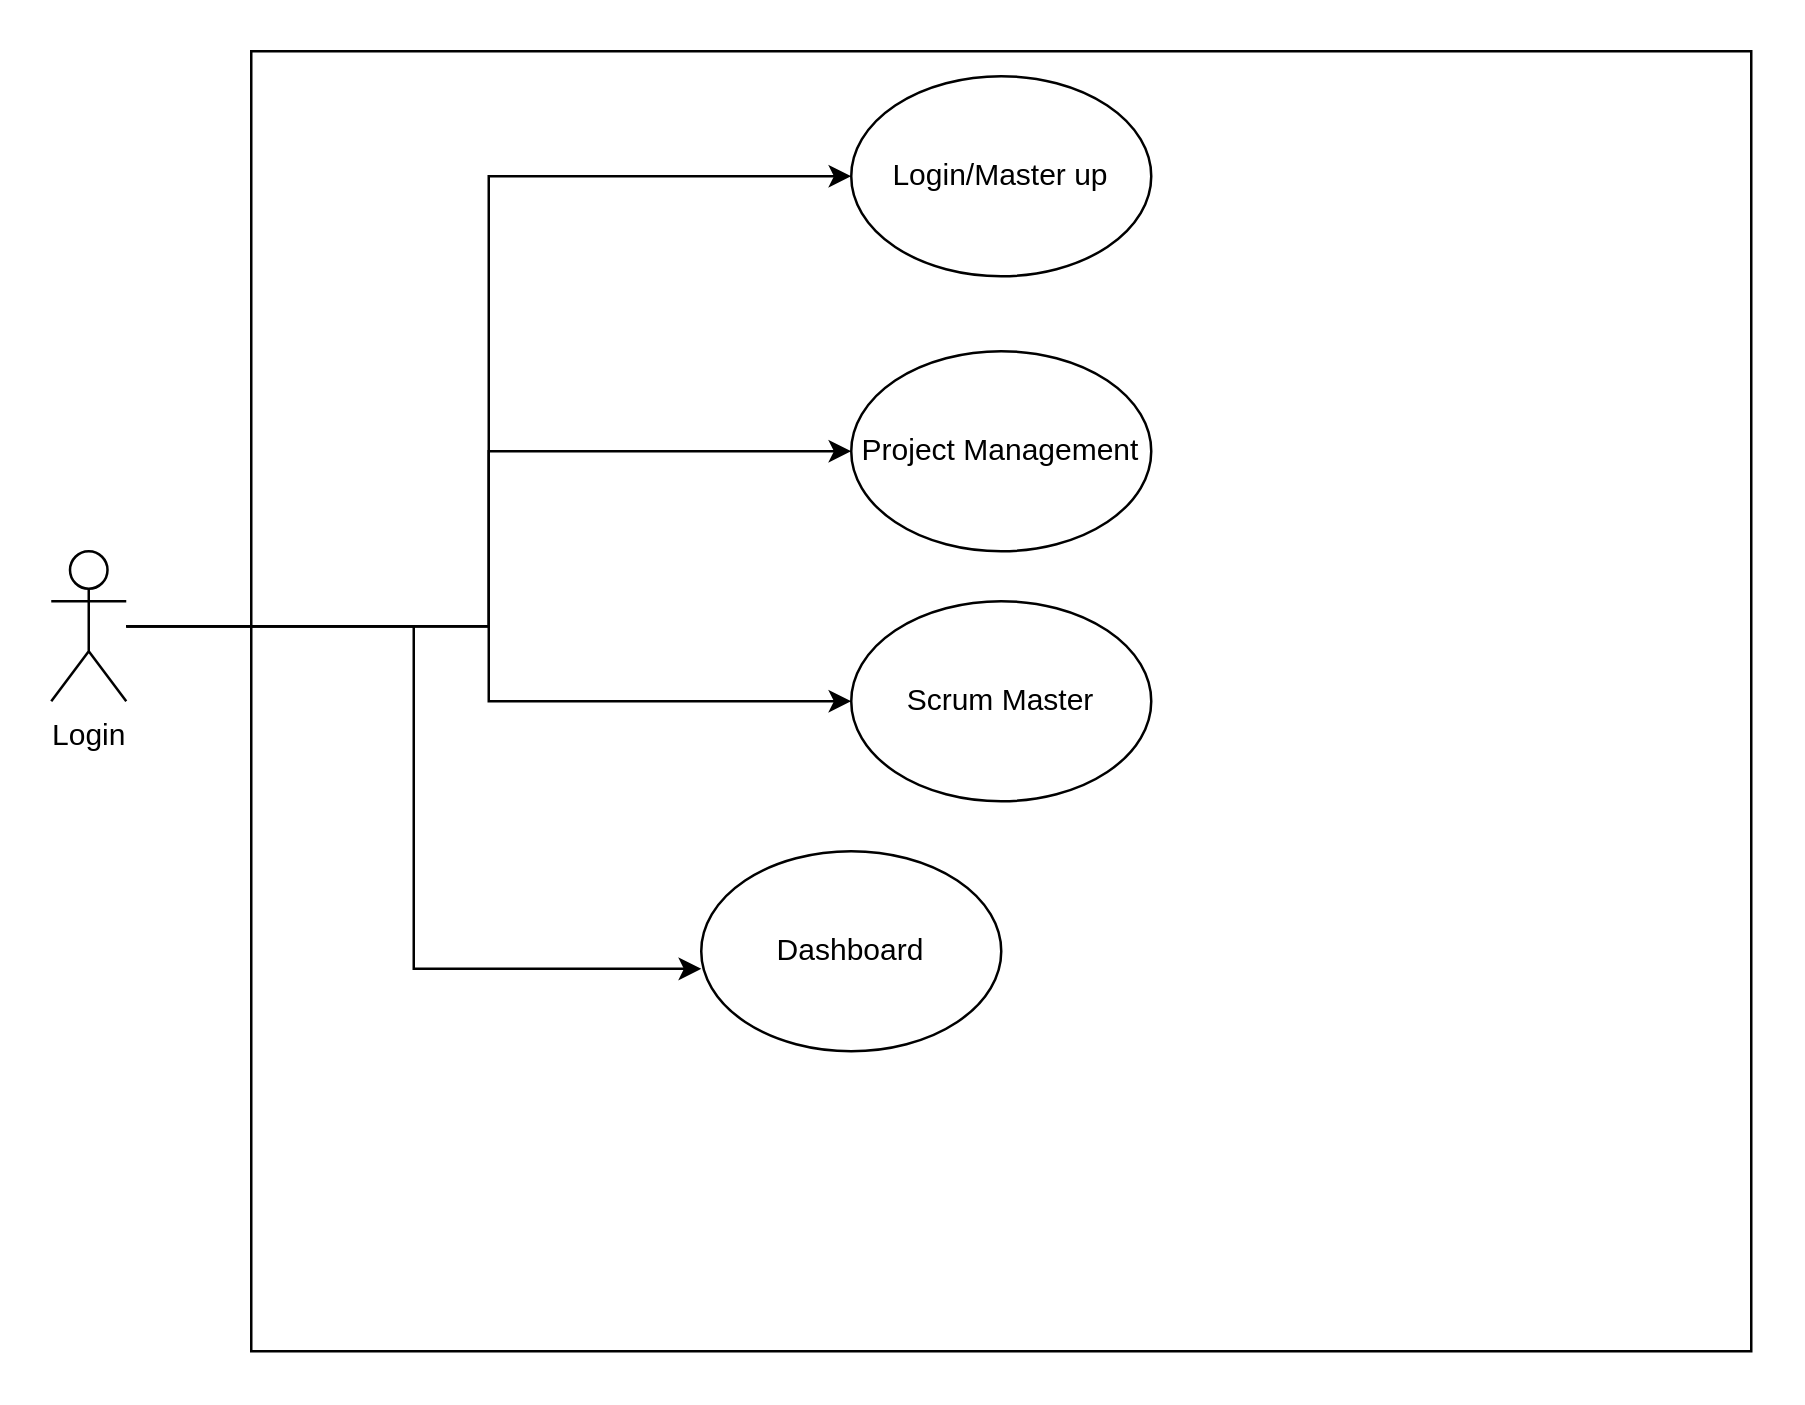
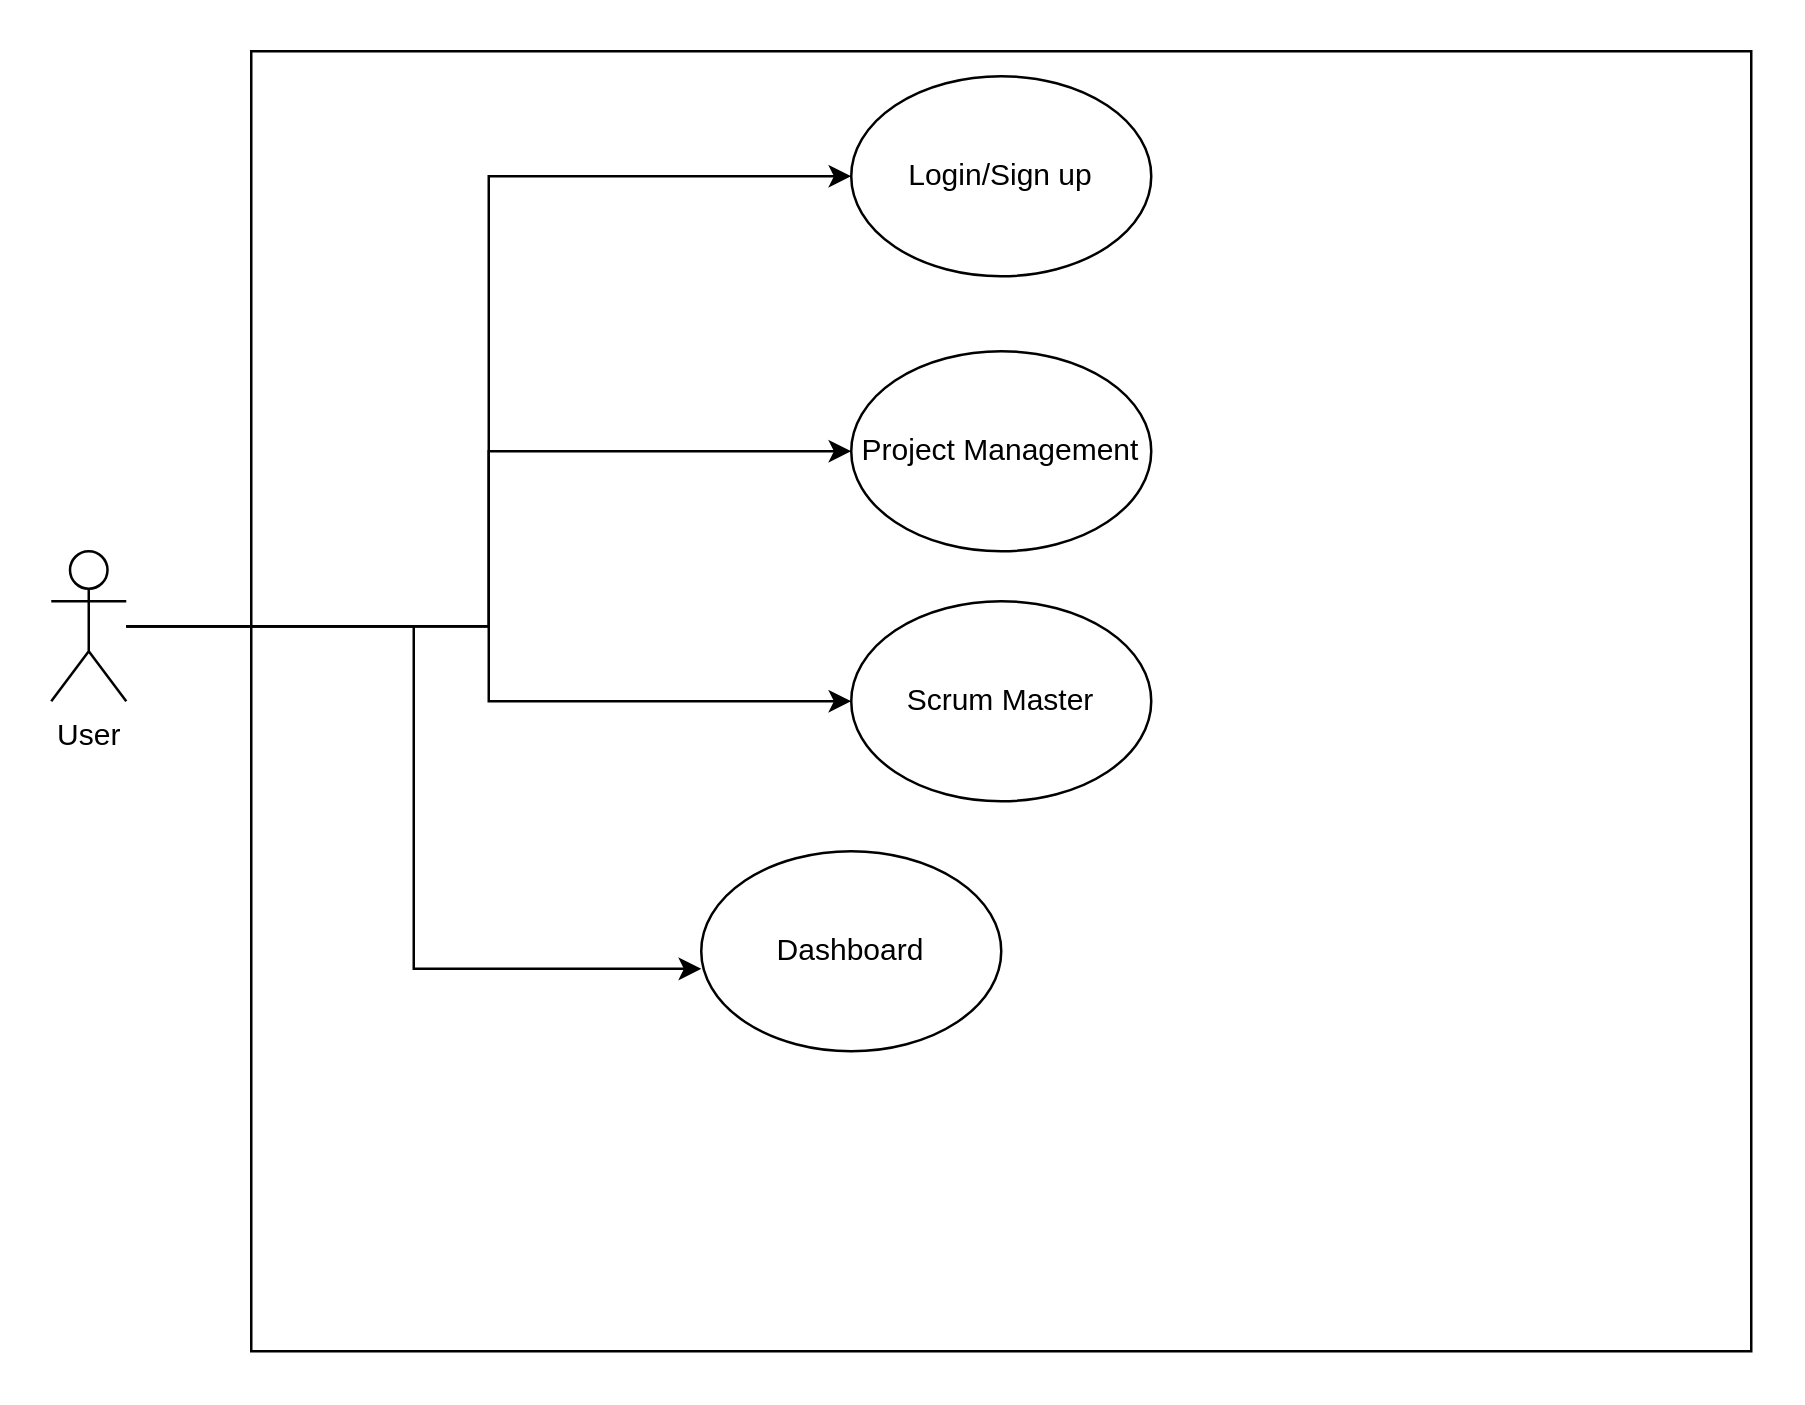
(1001, 176) -> (1001, 176)
(90, 737) -> (90, 737)
